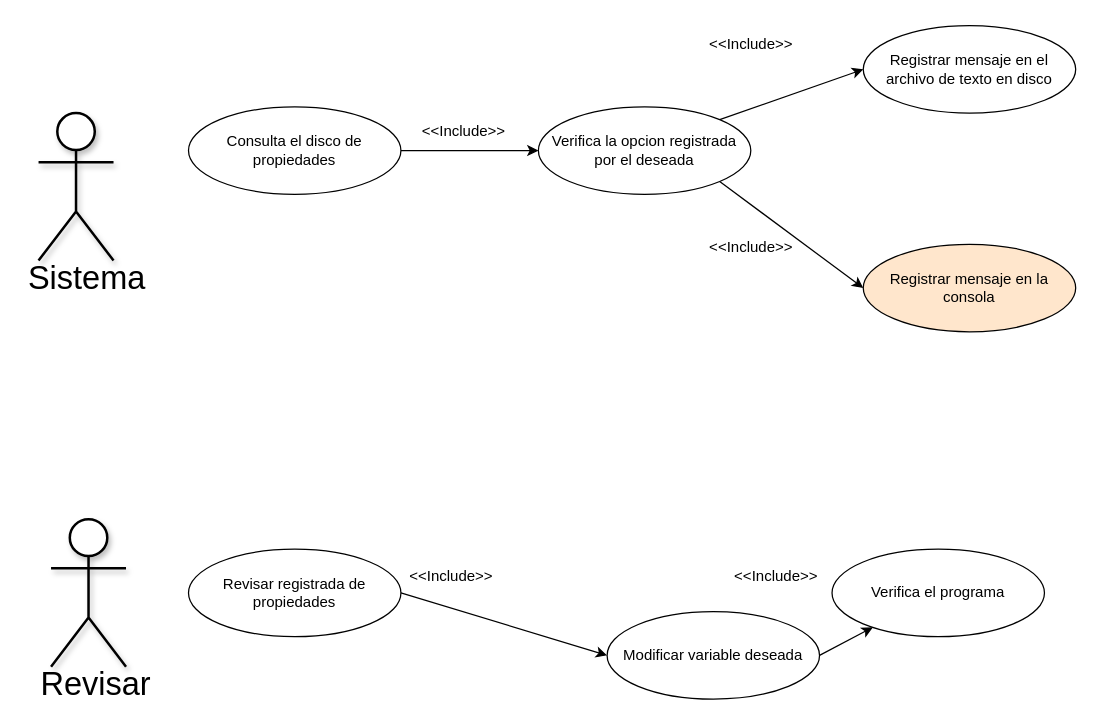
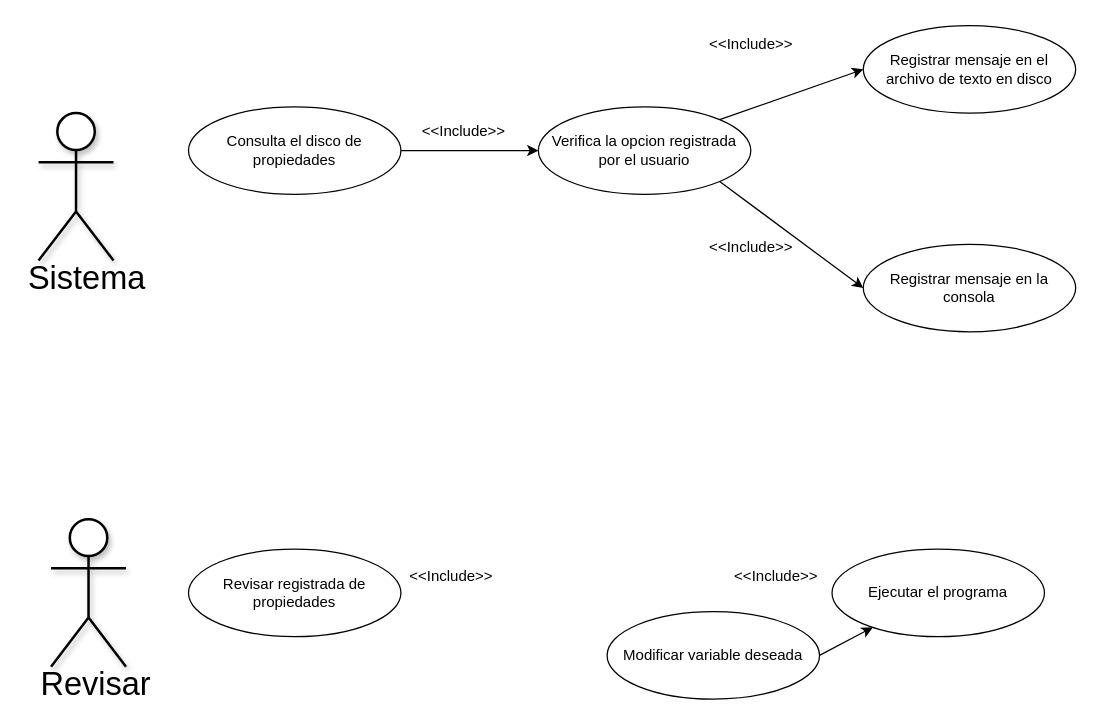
(644, 151) -> (644, 151)
(969, 288) -> (969, 288)
(938, 593) -> (938, 593)
(499, 623) -> none
